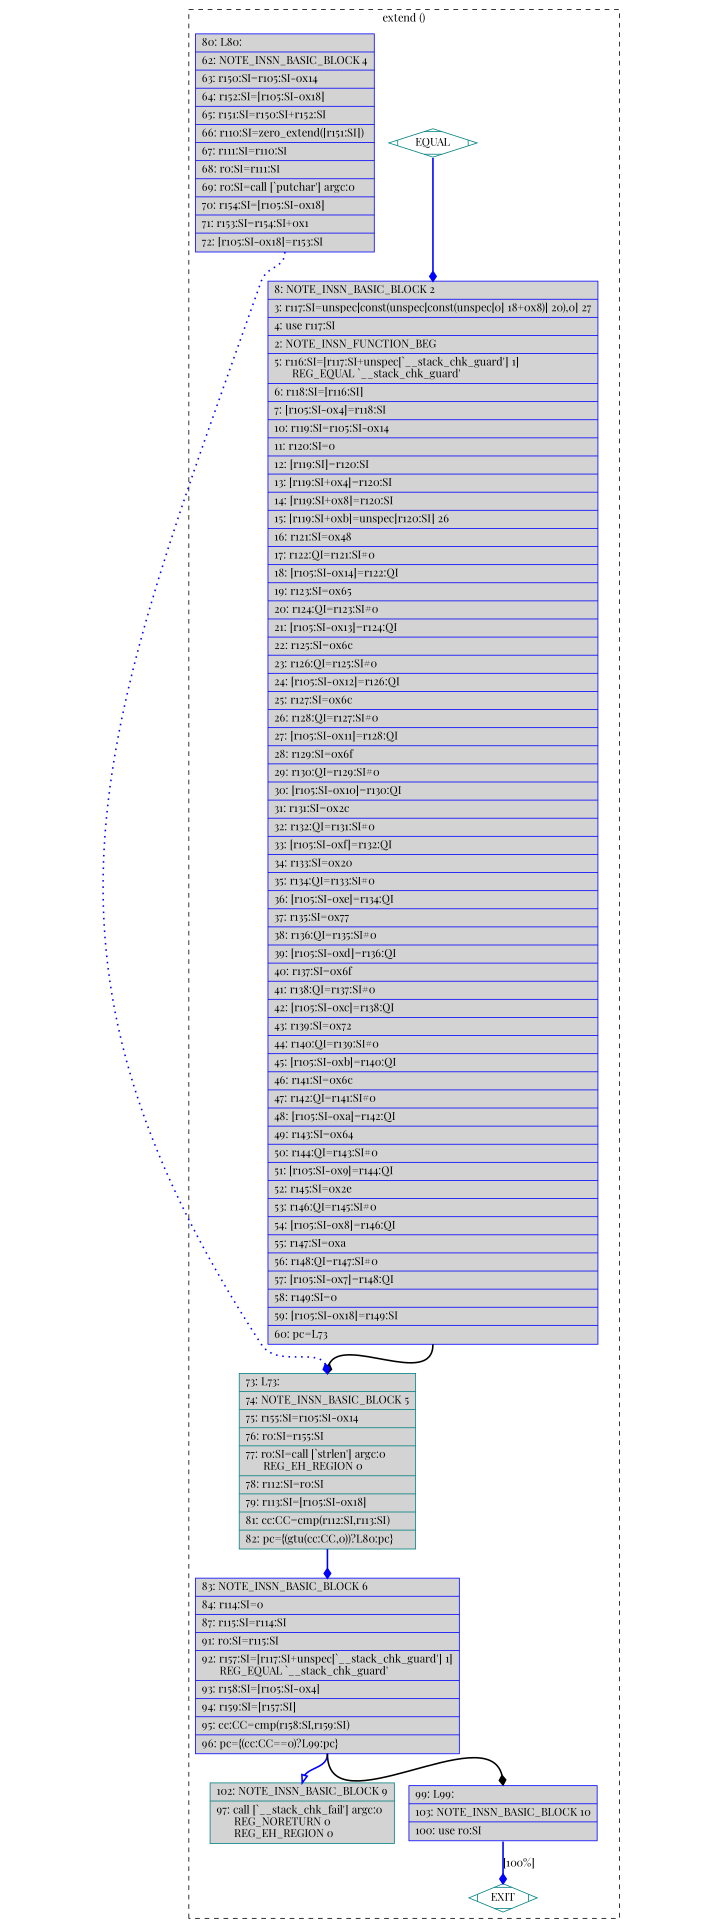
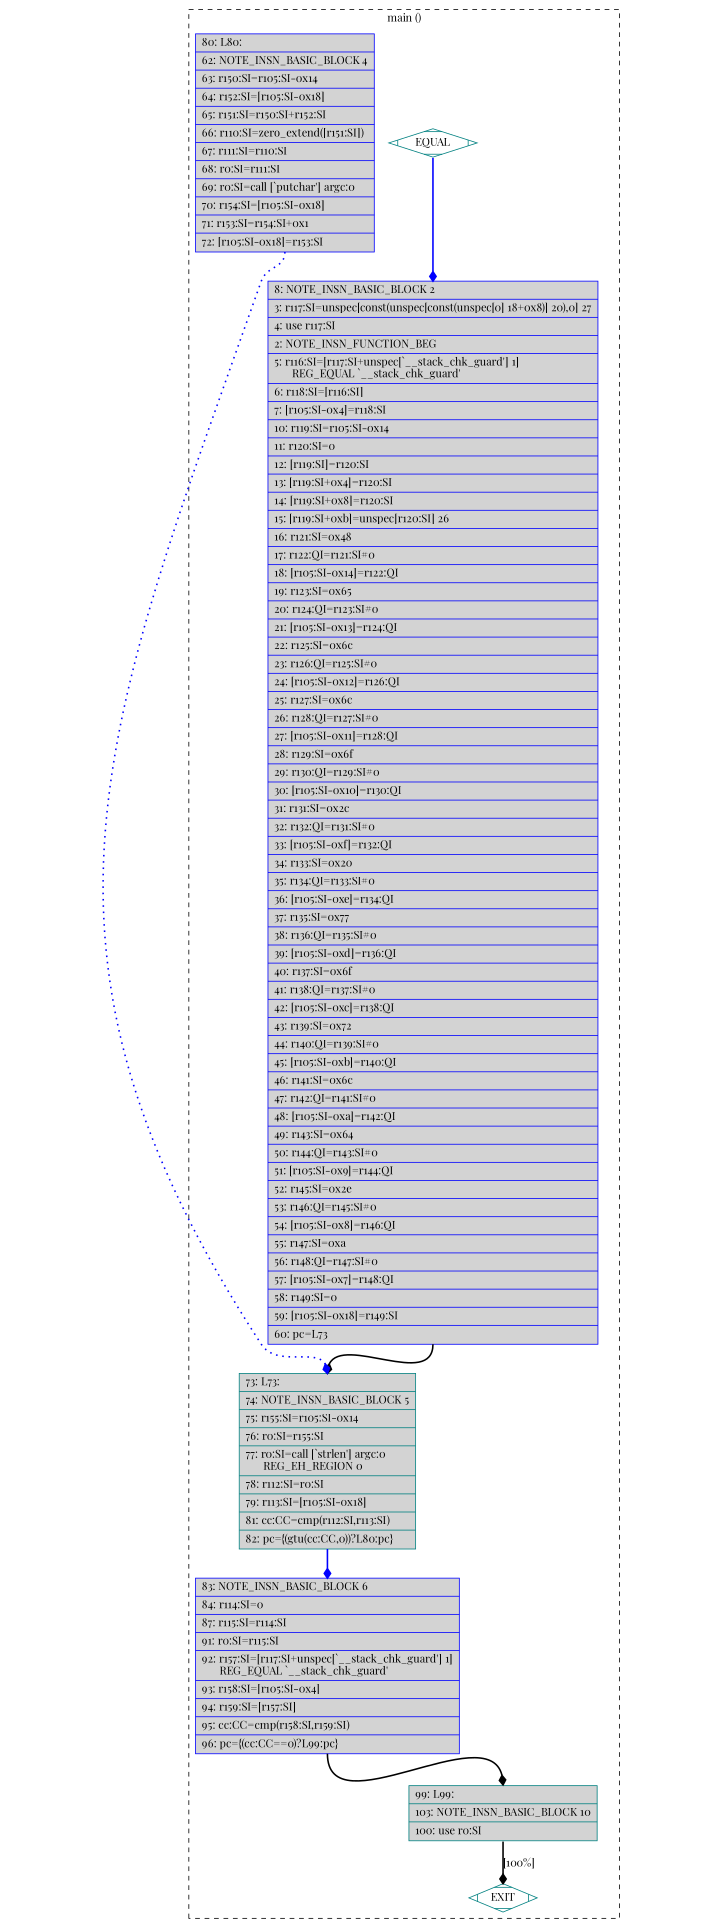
(404, 19) -> (404, 19)
(302, 1813) -> none
(503, 1813) -> (503, 1813)
(503, 1858) -> (503, 1858)
